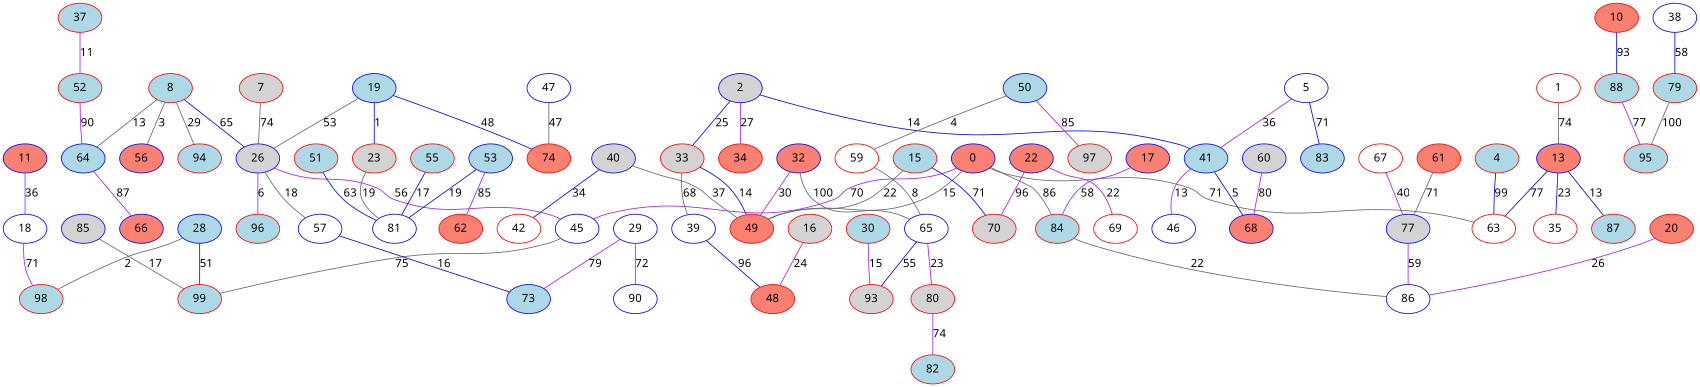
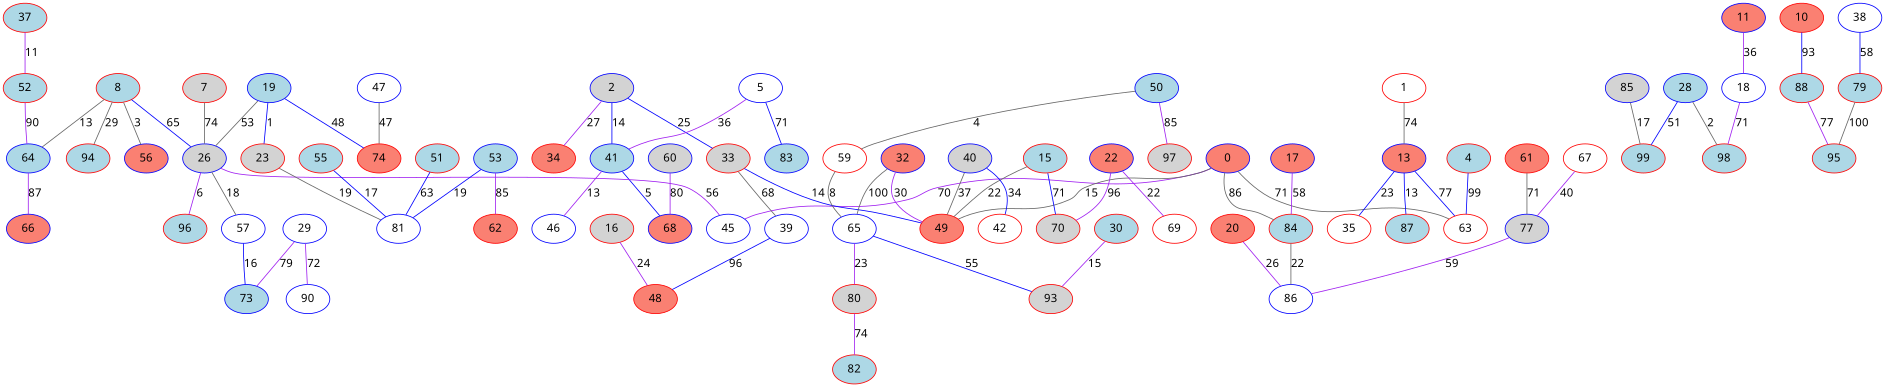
(389, 259) -> none
